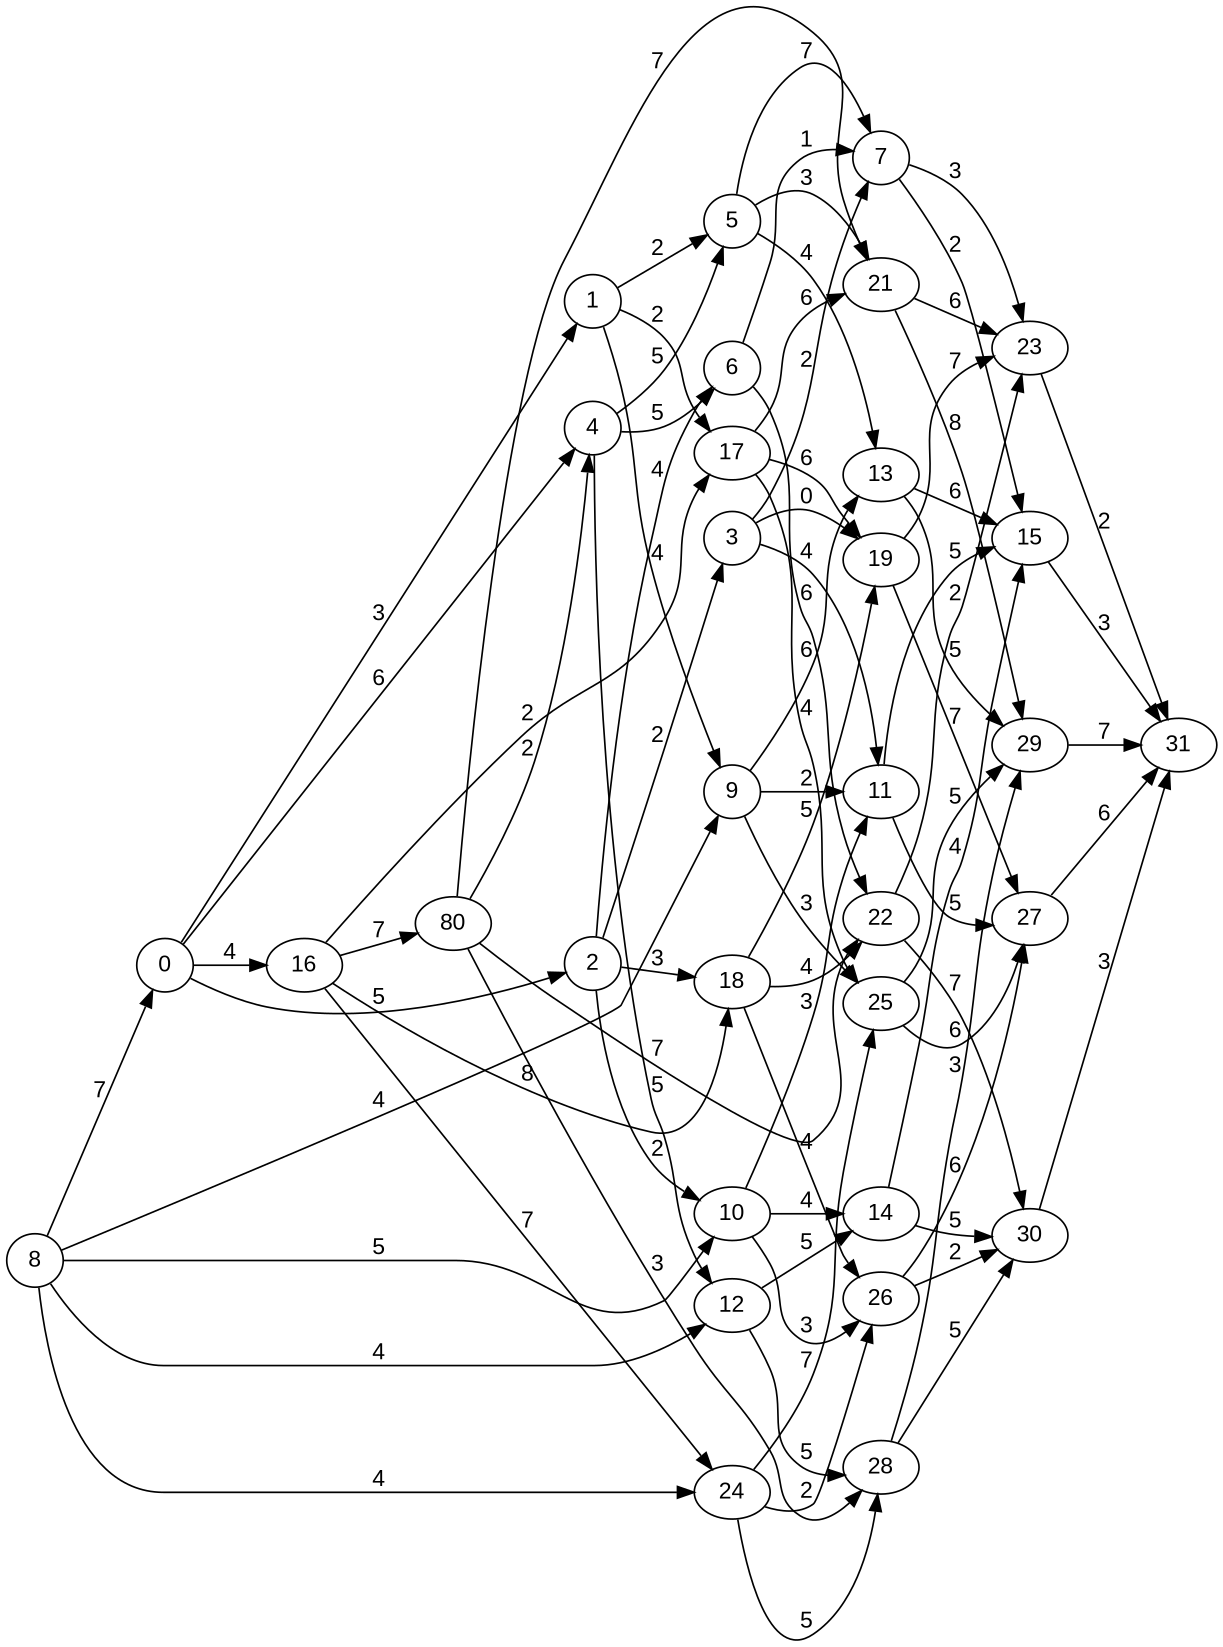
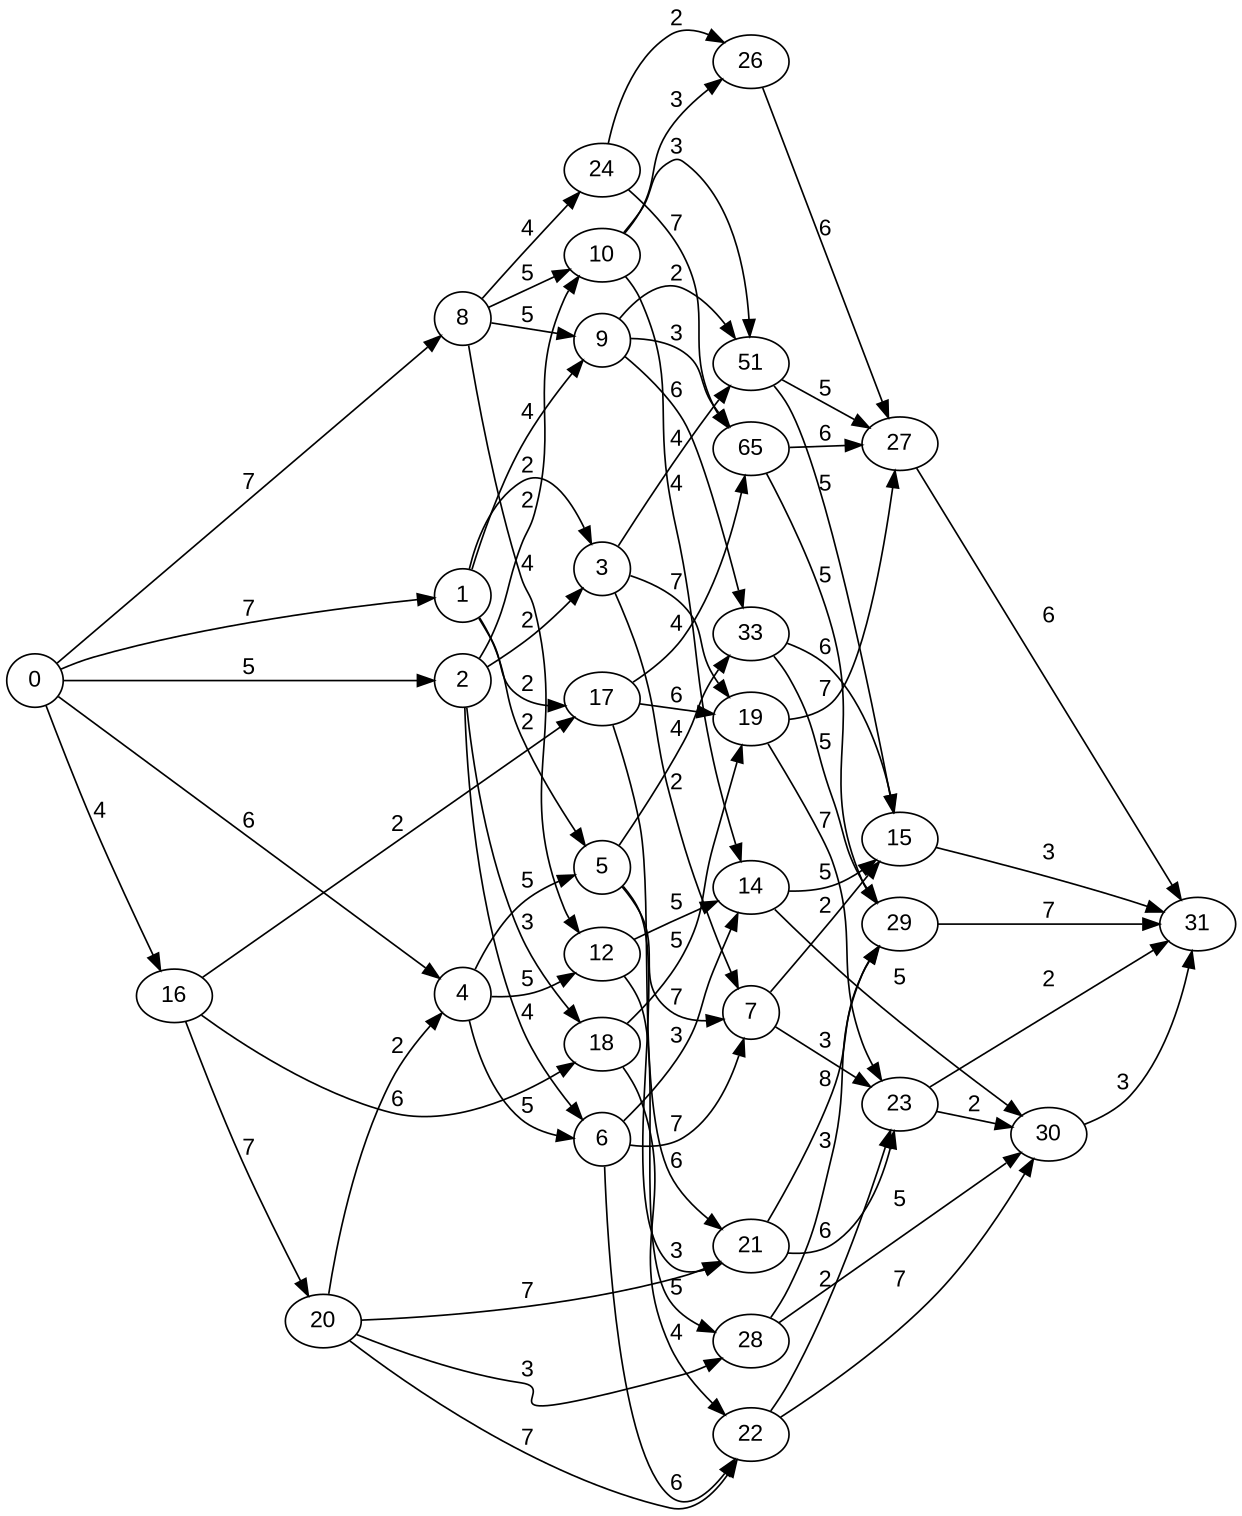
(807, 140) -> (677, 1125)
(881, 475) -> (751, 634)
none -> (515, 487)
(807, 497) -> (677, 583)
(379, 614) -> (249, 610)
(881, 792) -> (751, 364)
(956, 848) -> (826, 873)
(453, 924) -> (323, 1321)
(881, 1004) -> (751, 449)
none -> (692, 1033)
(528, 1074) -> (398, 1100)
(379, 1101) -> (528, 316)
(96, 1121) -> (242, 505)
(790, 1123) -> none
(513, 1222) -> none
(949, 1271) -> (966, 1118)
(805, 1637) -> none
